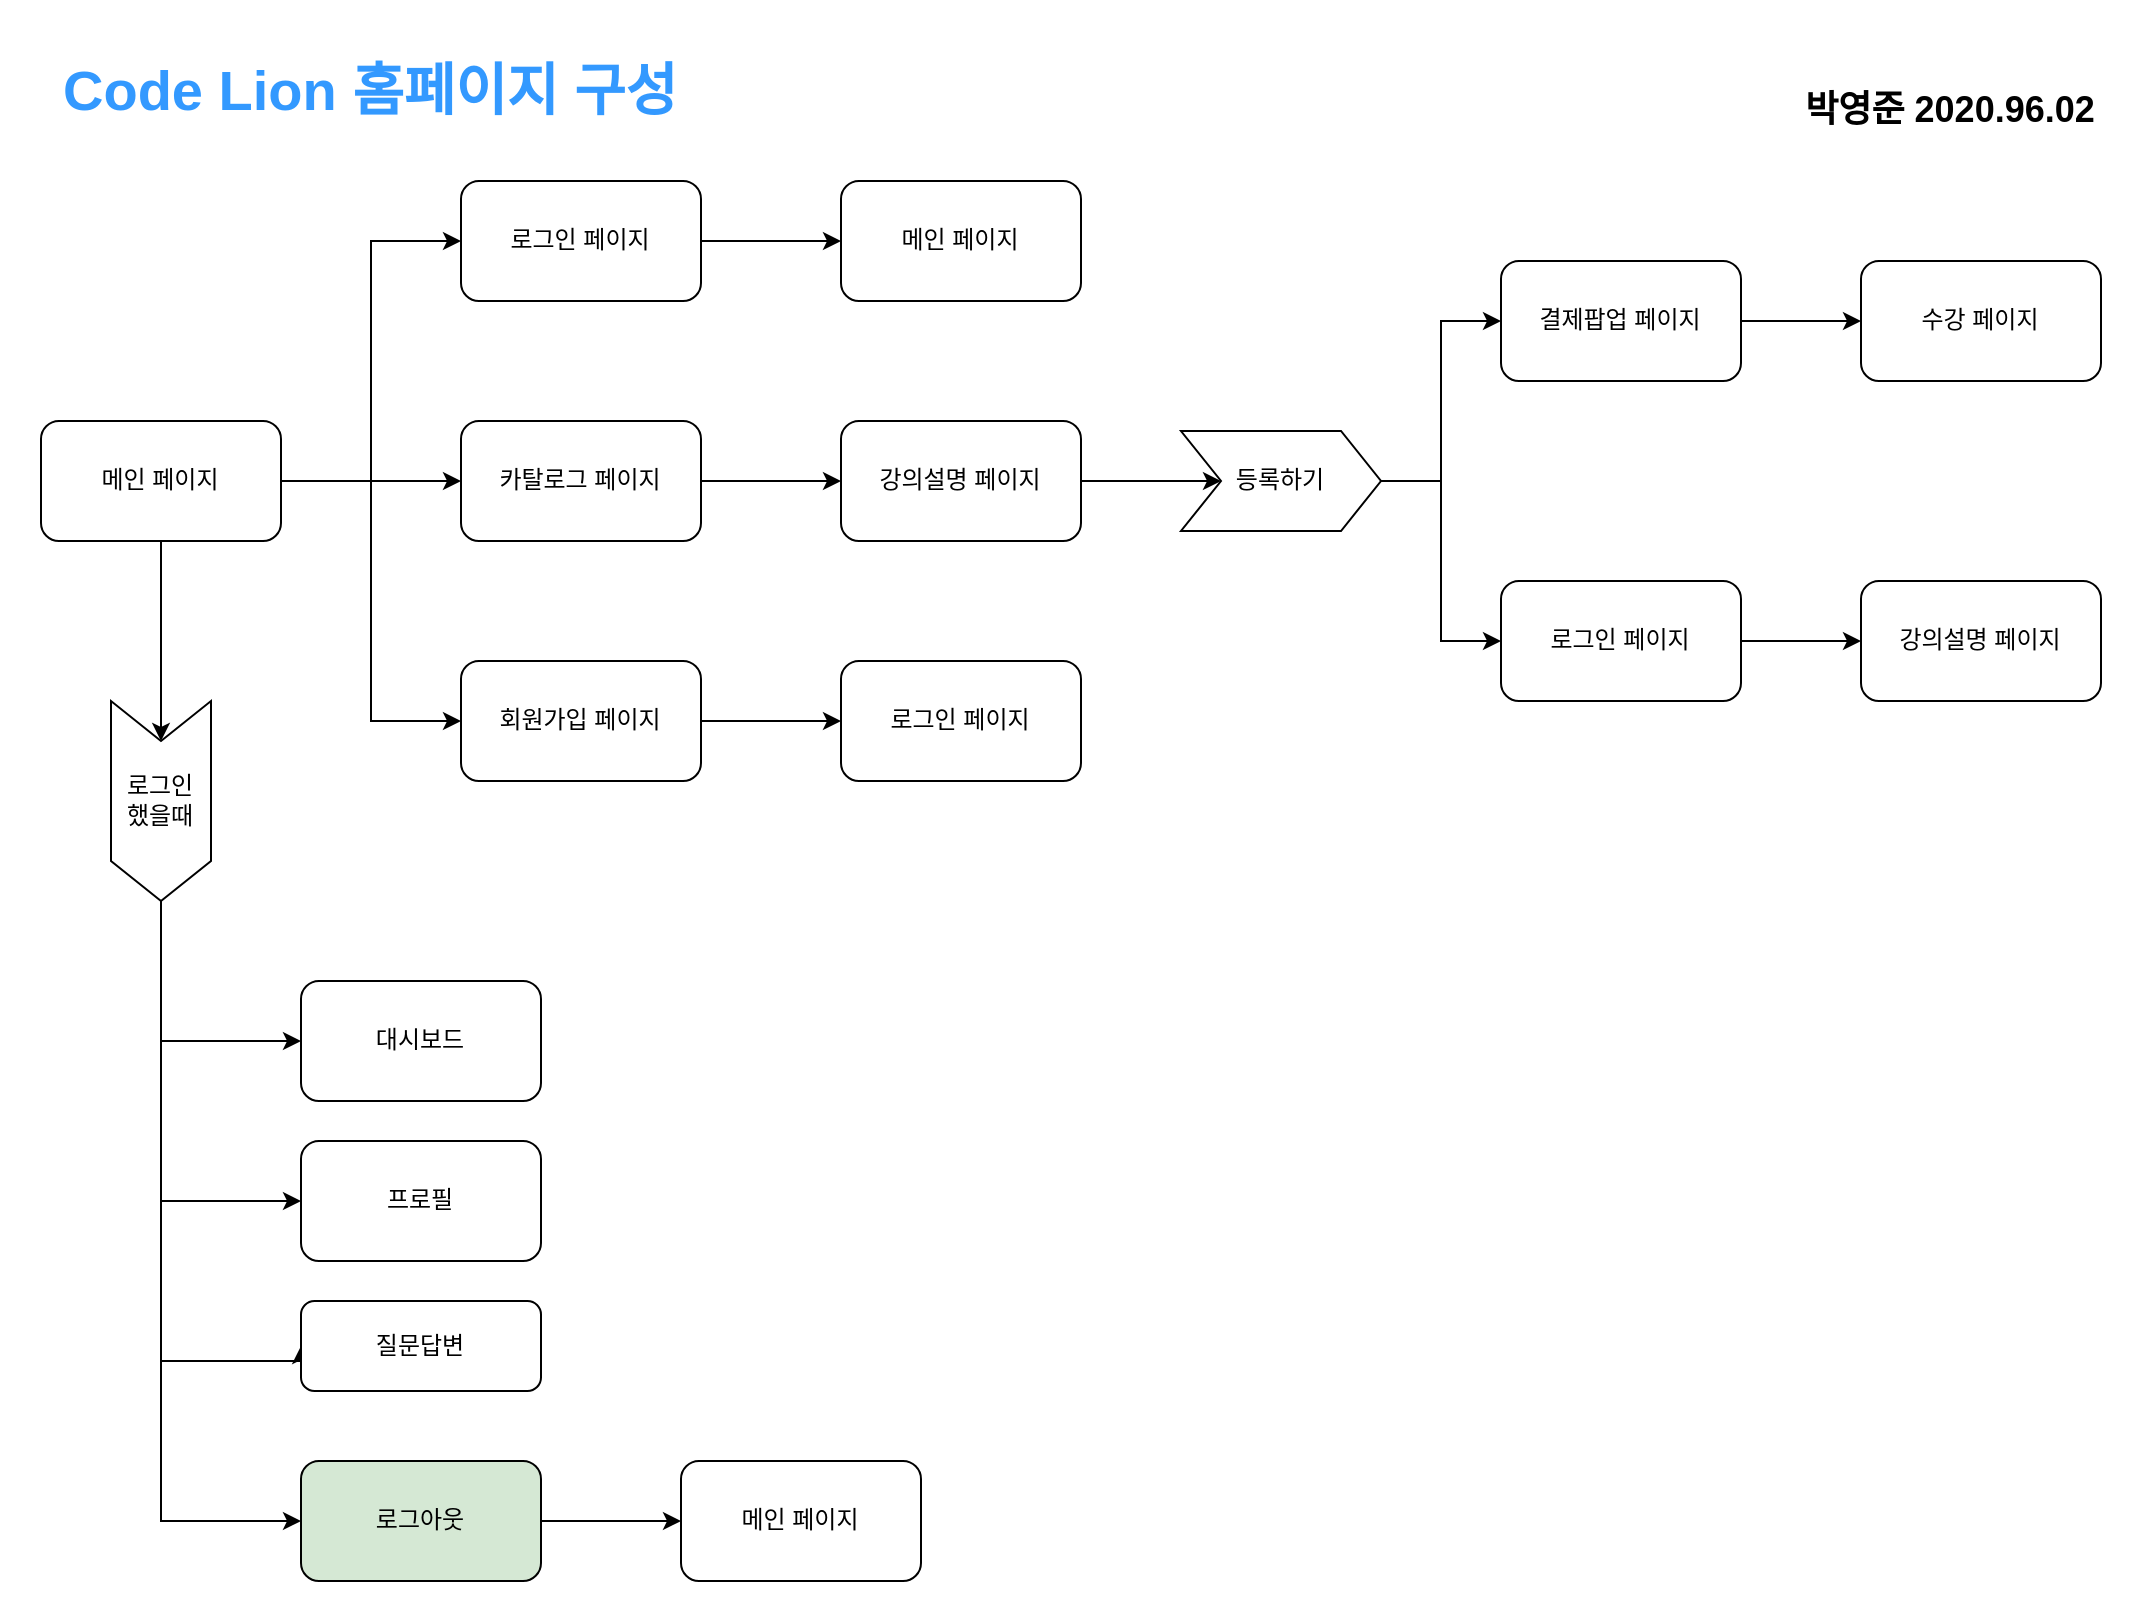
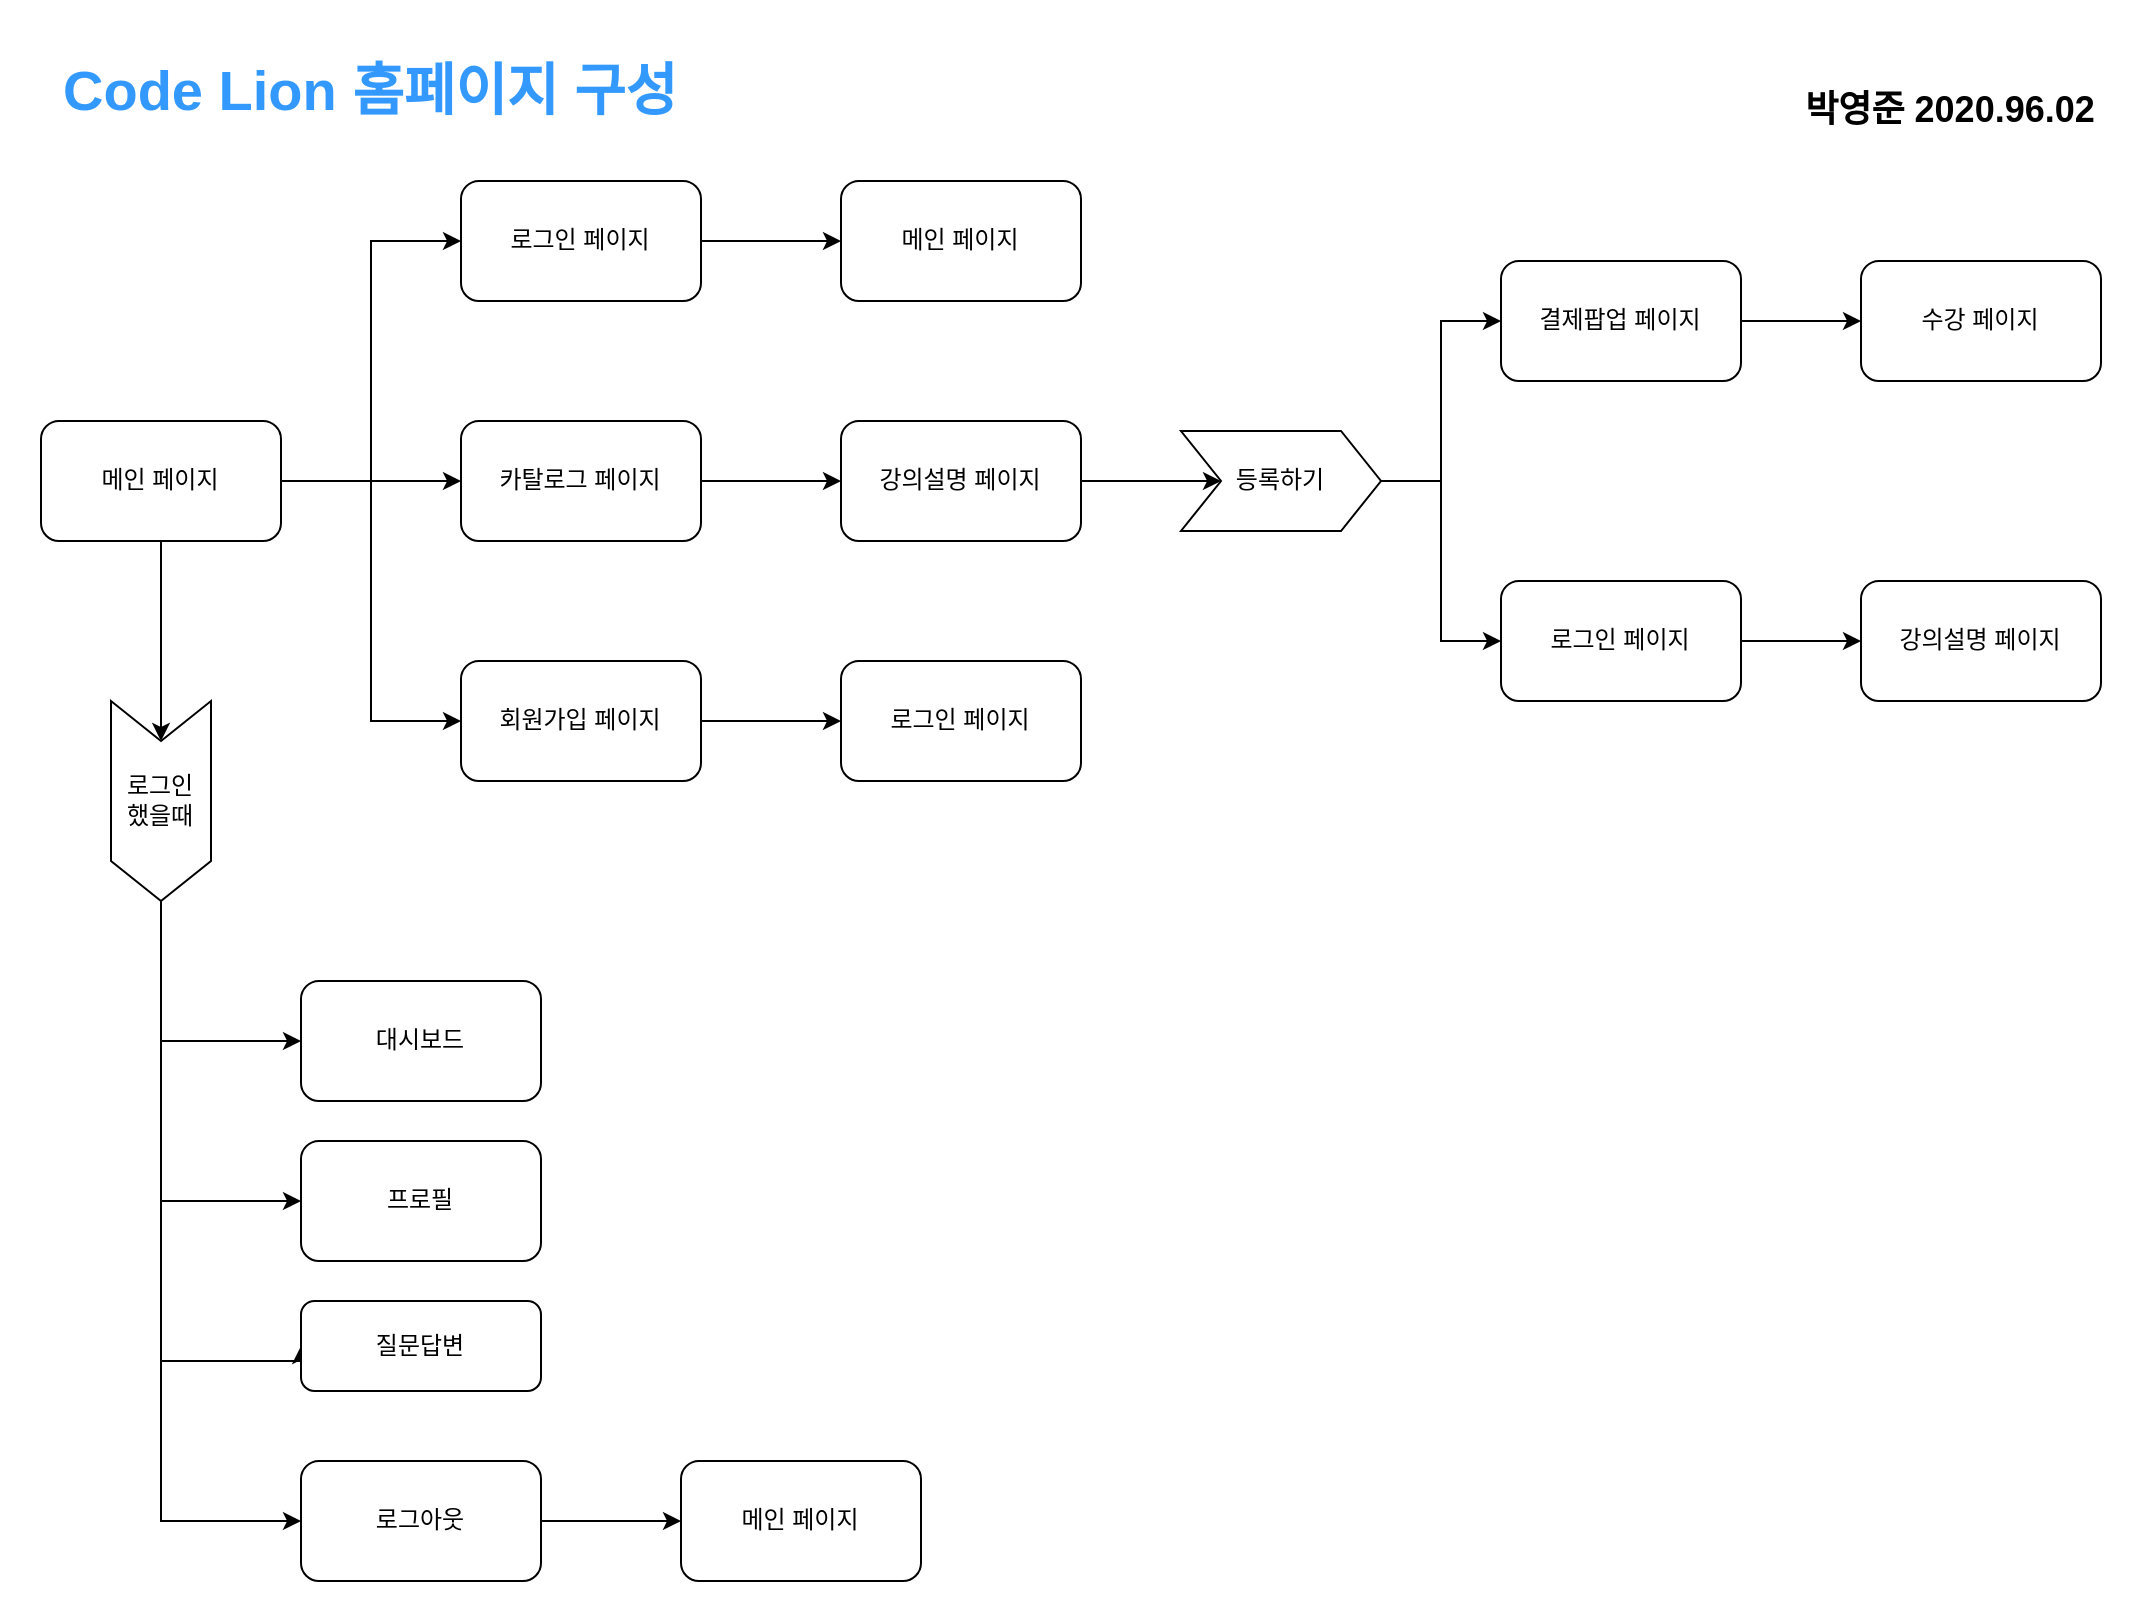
(421, 1521) -> (421, 1521)
